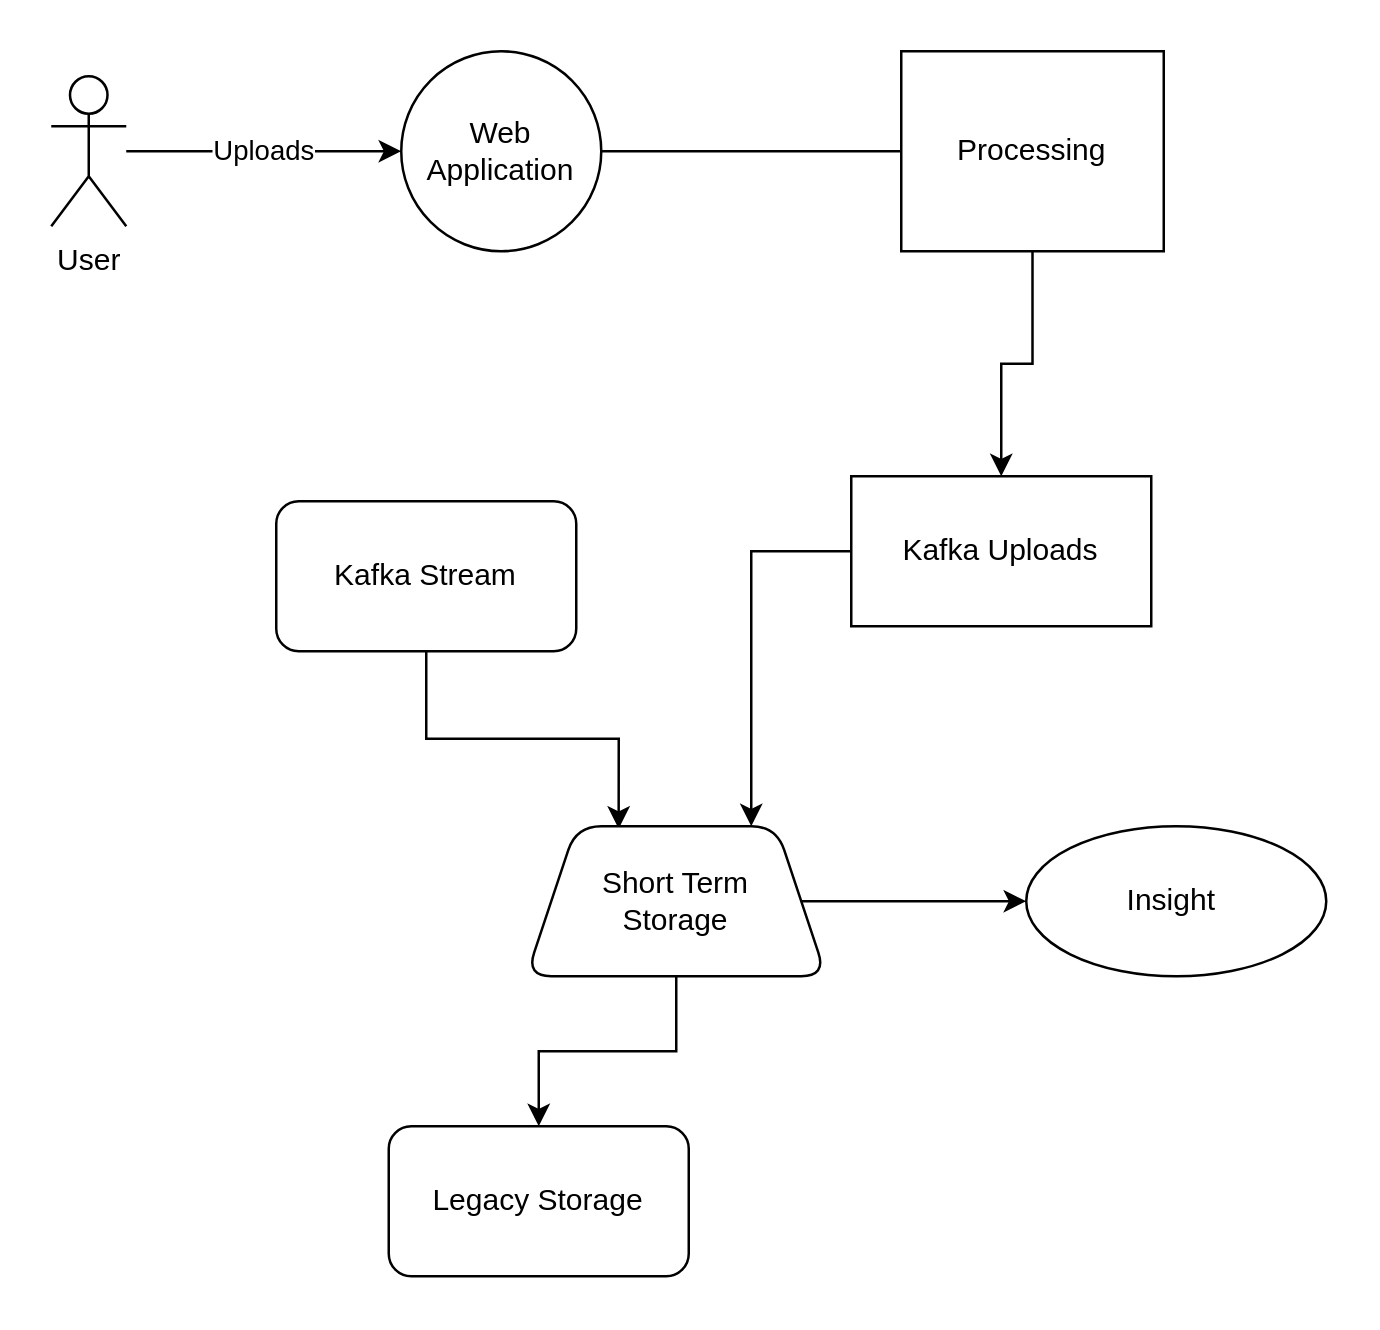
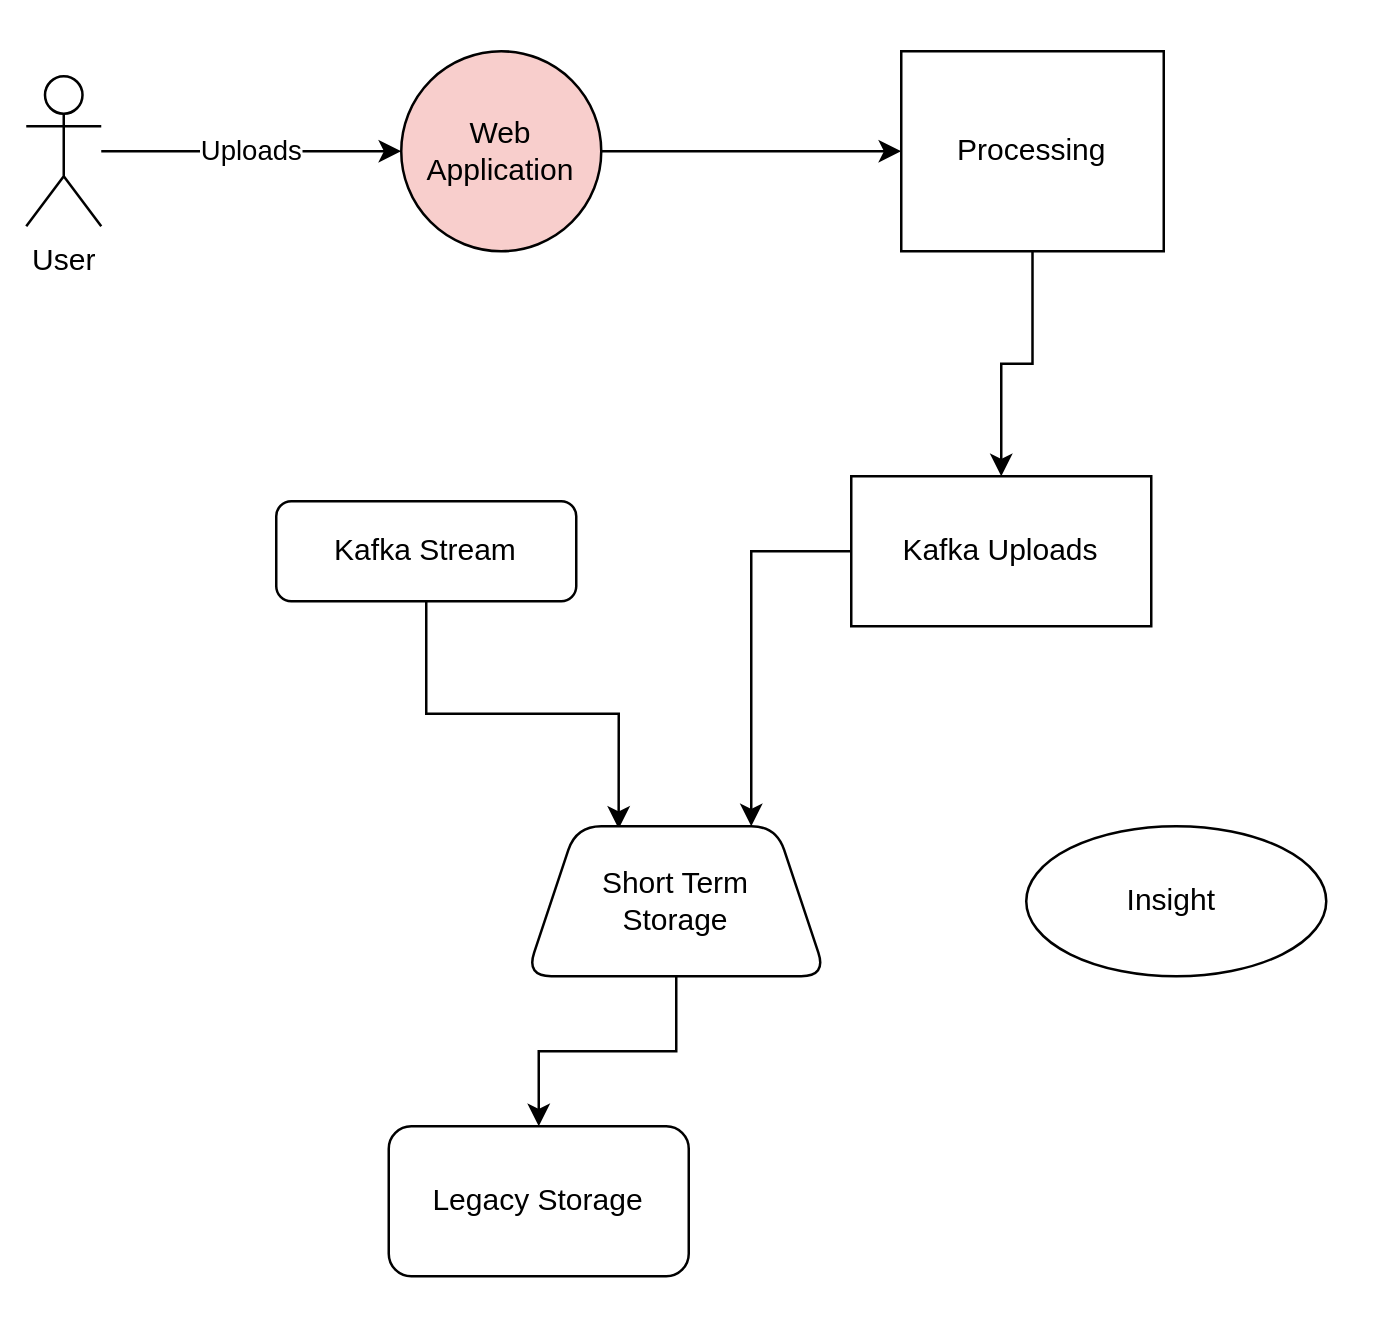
(89, 151) -> (64, 151)
(501, 151) -> (501, 151)
(890, 151) -> (883, 151)
(426, 576) -> (426, 551)
(905, 901) -> none
